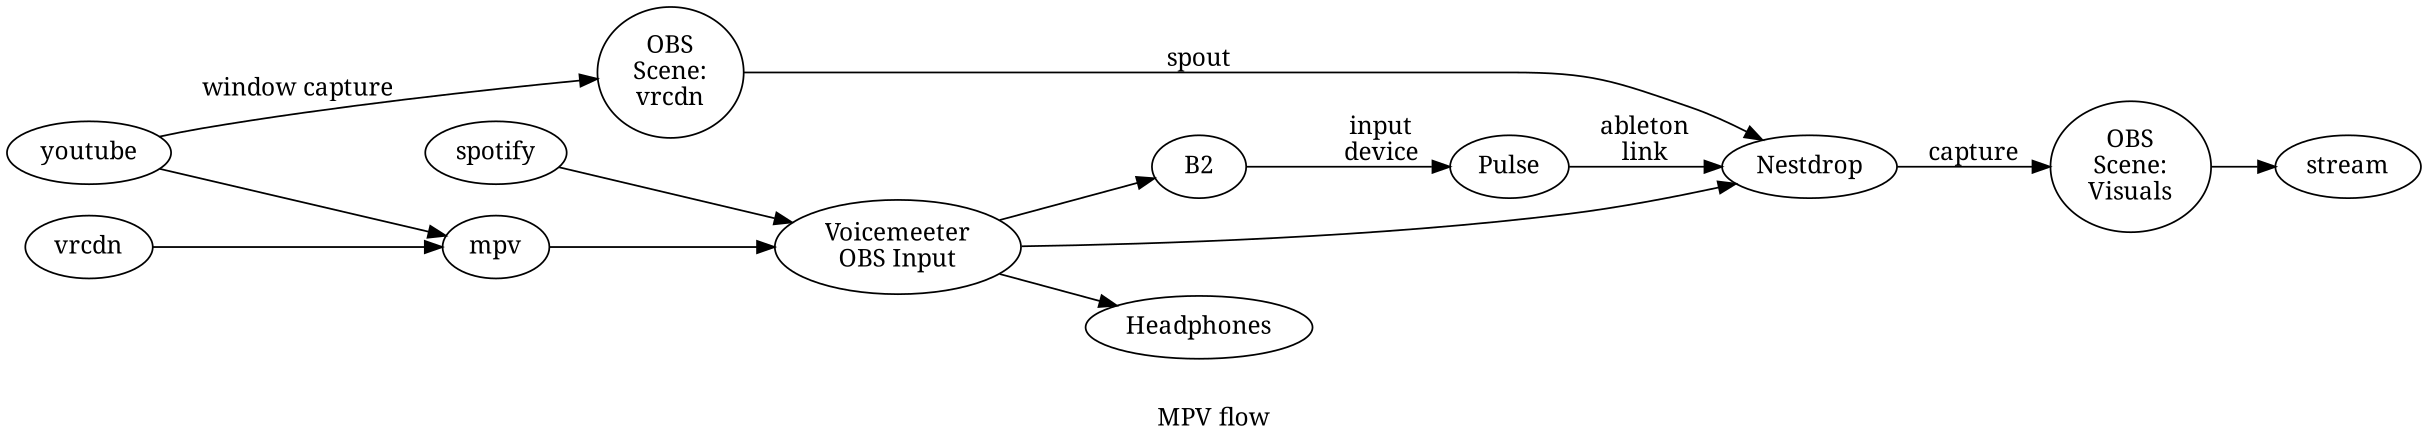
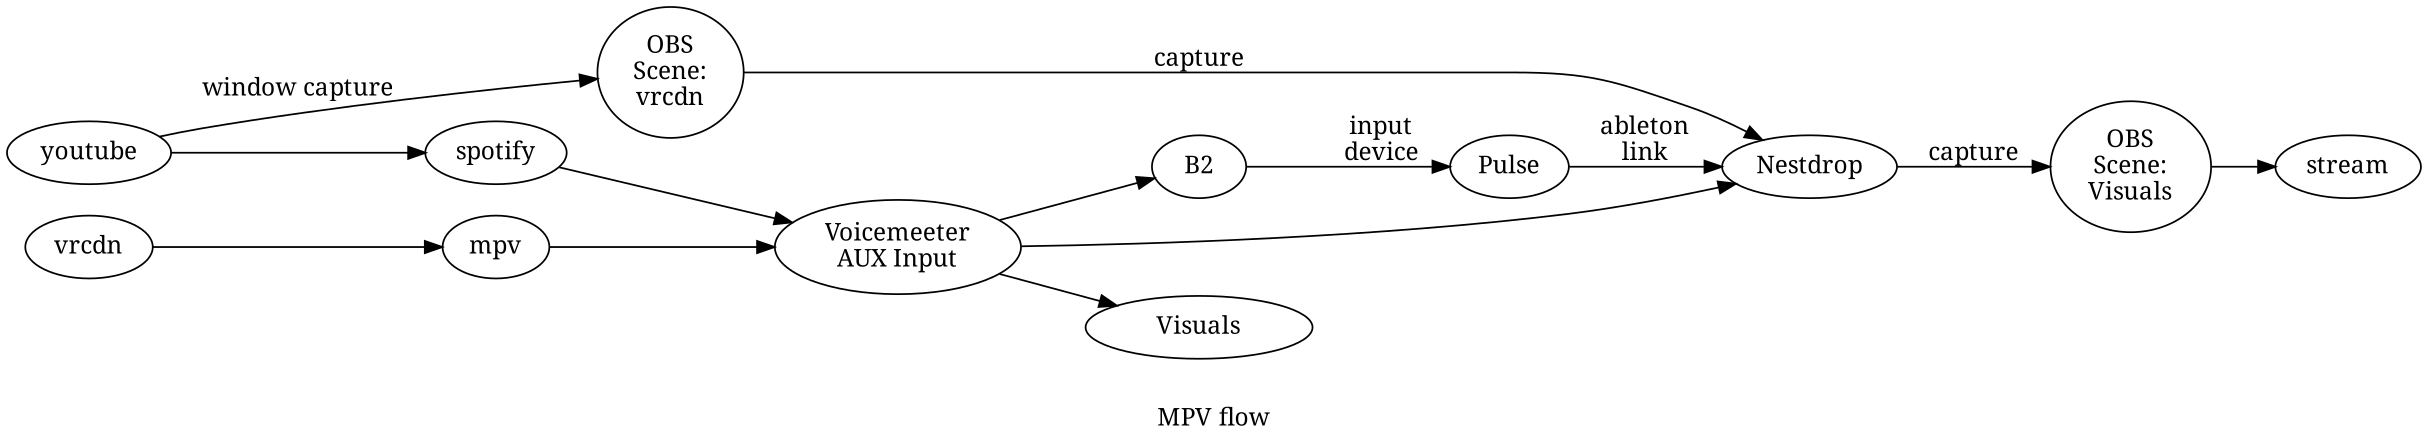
(1199, 59) -> (1199, 59)
(294, 200) -> (289, 153)
(898, 247) -> (898, 247)
(1199, 327) -> (1199, 327)
